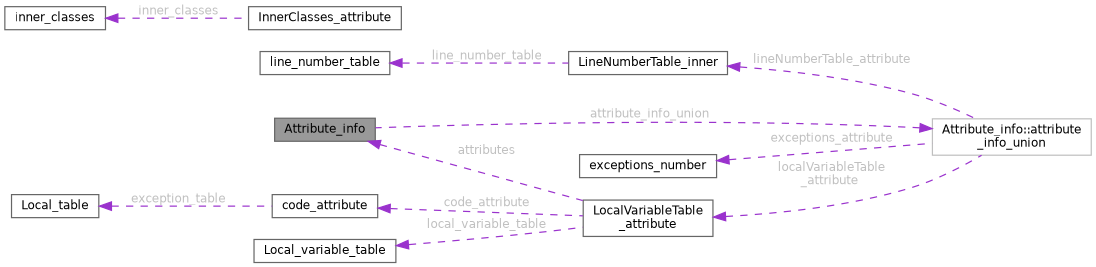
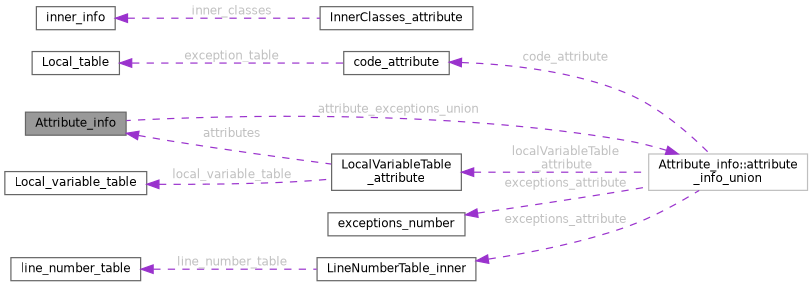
(55, 18) -> (76, 18)
(830, 60) -> (564, 220)
(648, 115) -> (396, 110)
(487, 212) -> (596, 82)
